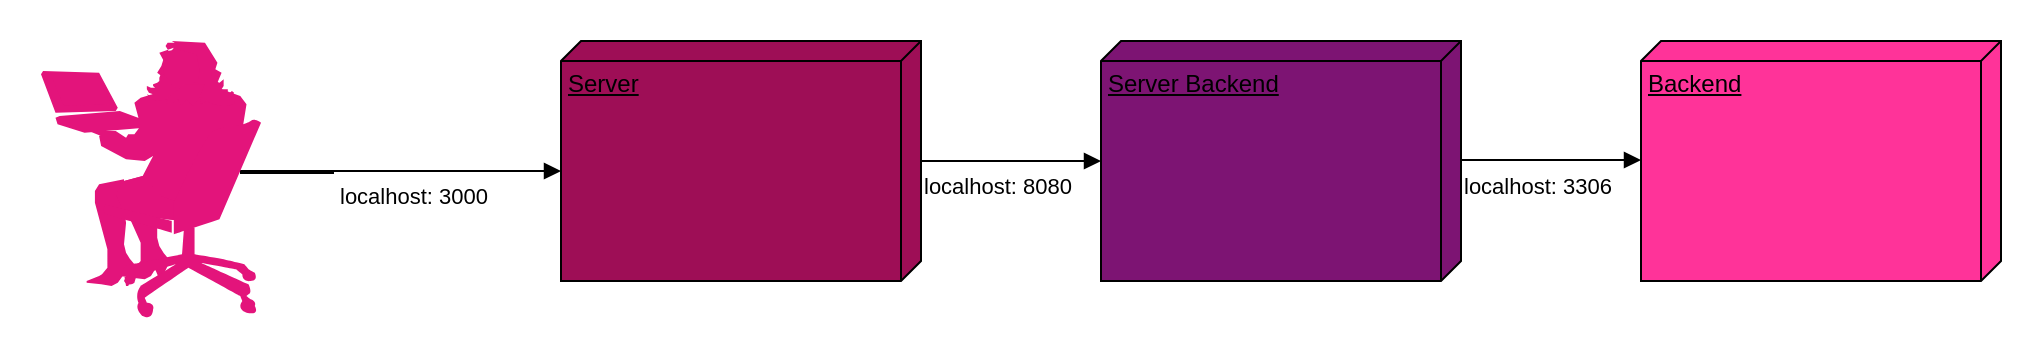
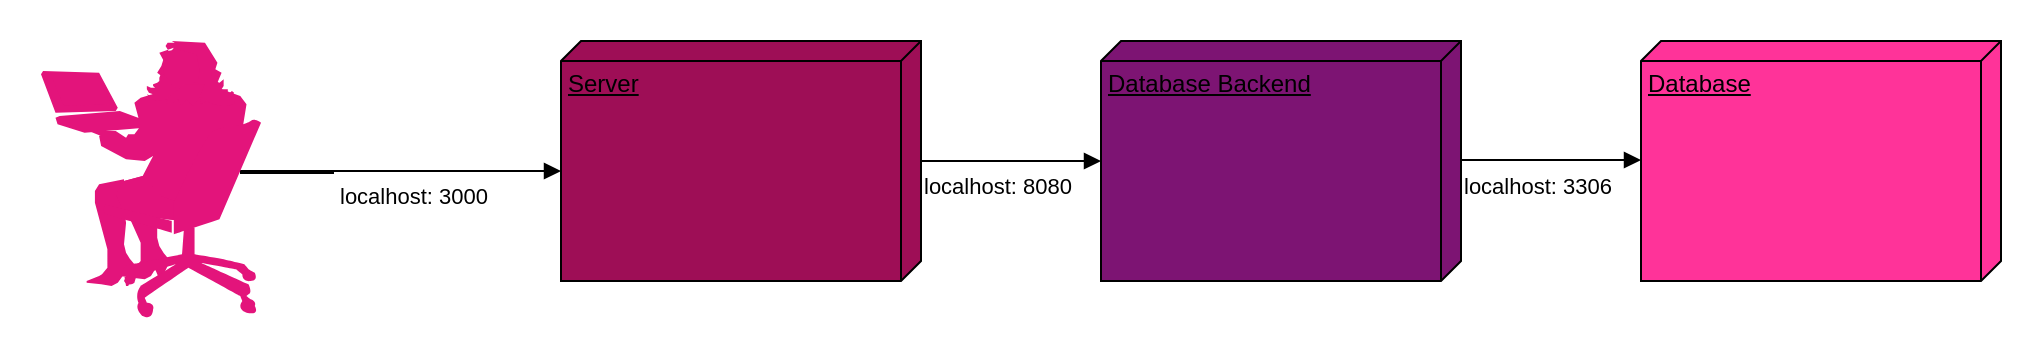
(1200, 85) -> (1213, 85)
(1696, 85) -> (1703, 85)
